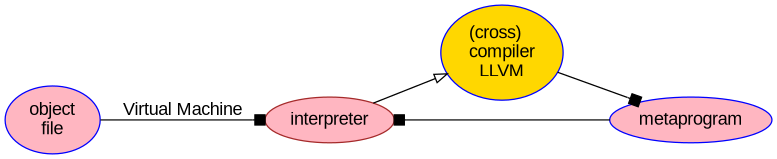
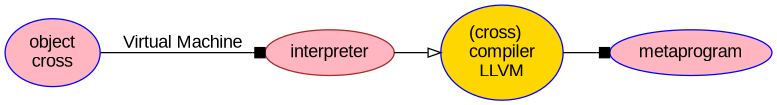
(53, 120) -> (53, 53)
(508, 120) -> none
